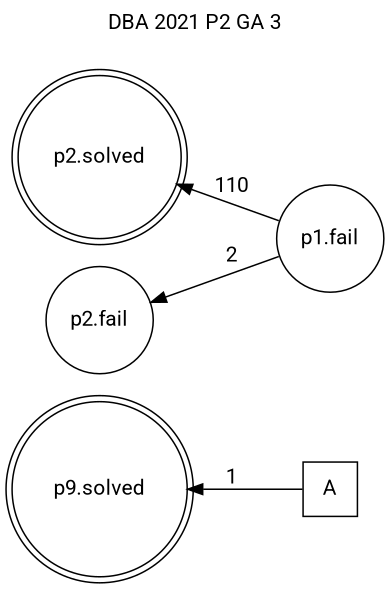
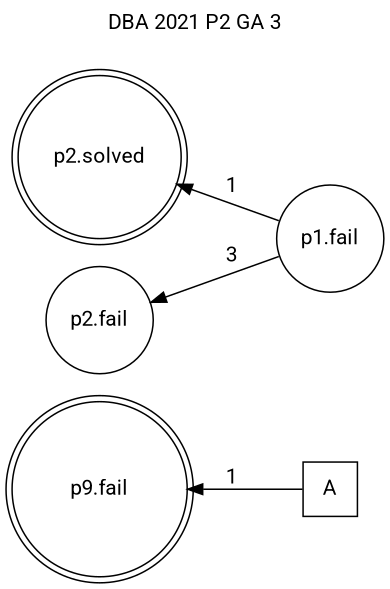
(232, 187) -> (232, 187)
(232, 256) -> (232, 256)
(100, 489) -> (100, 489)
